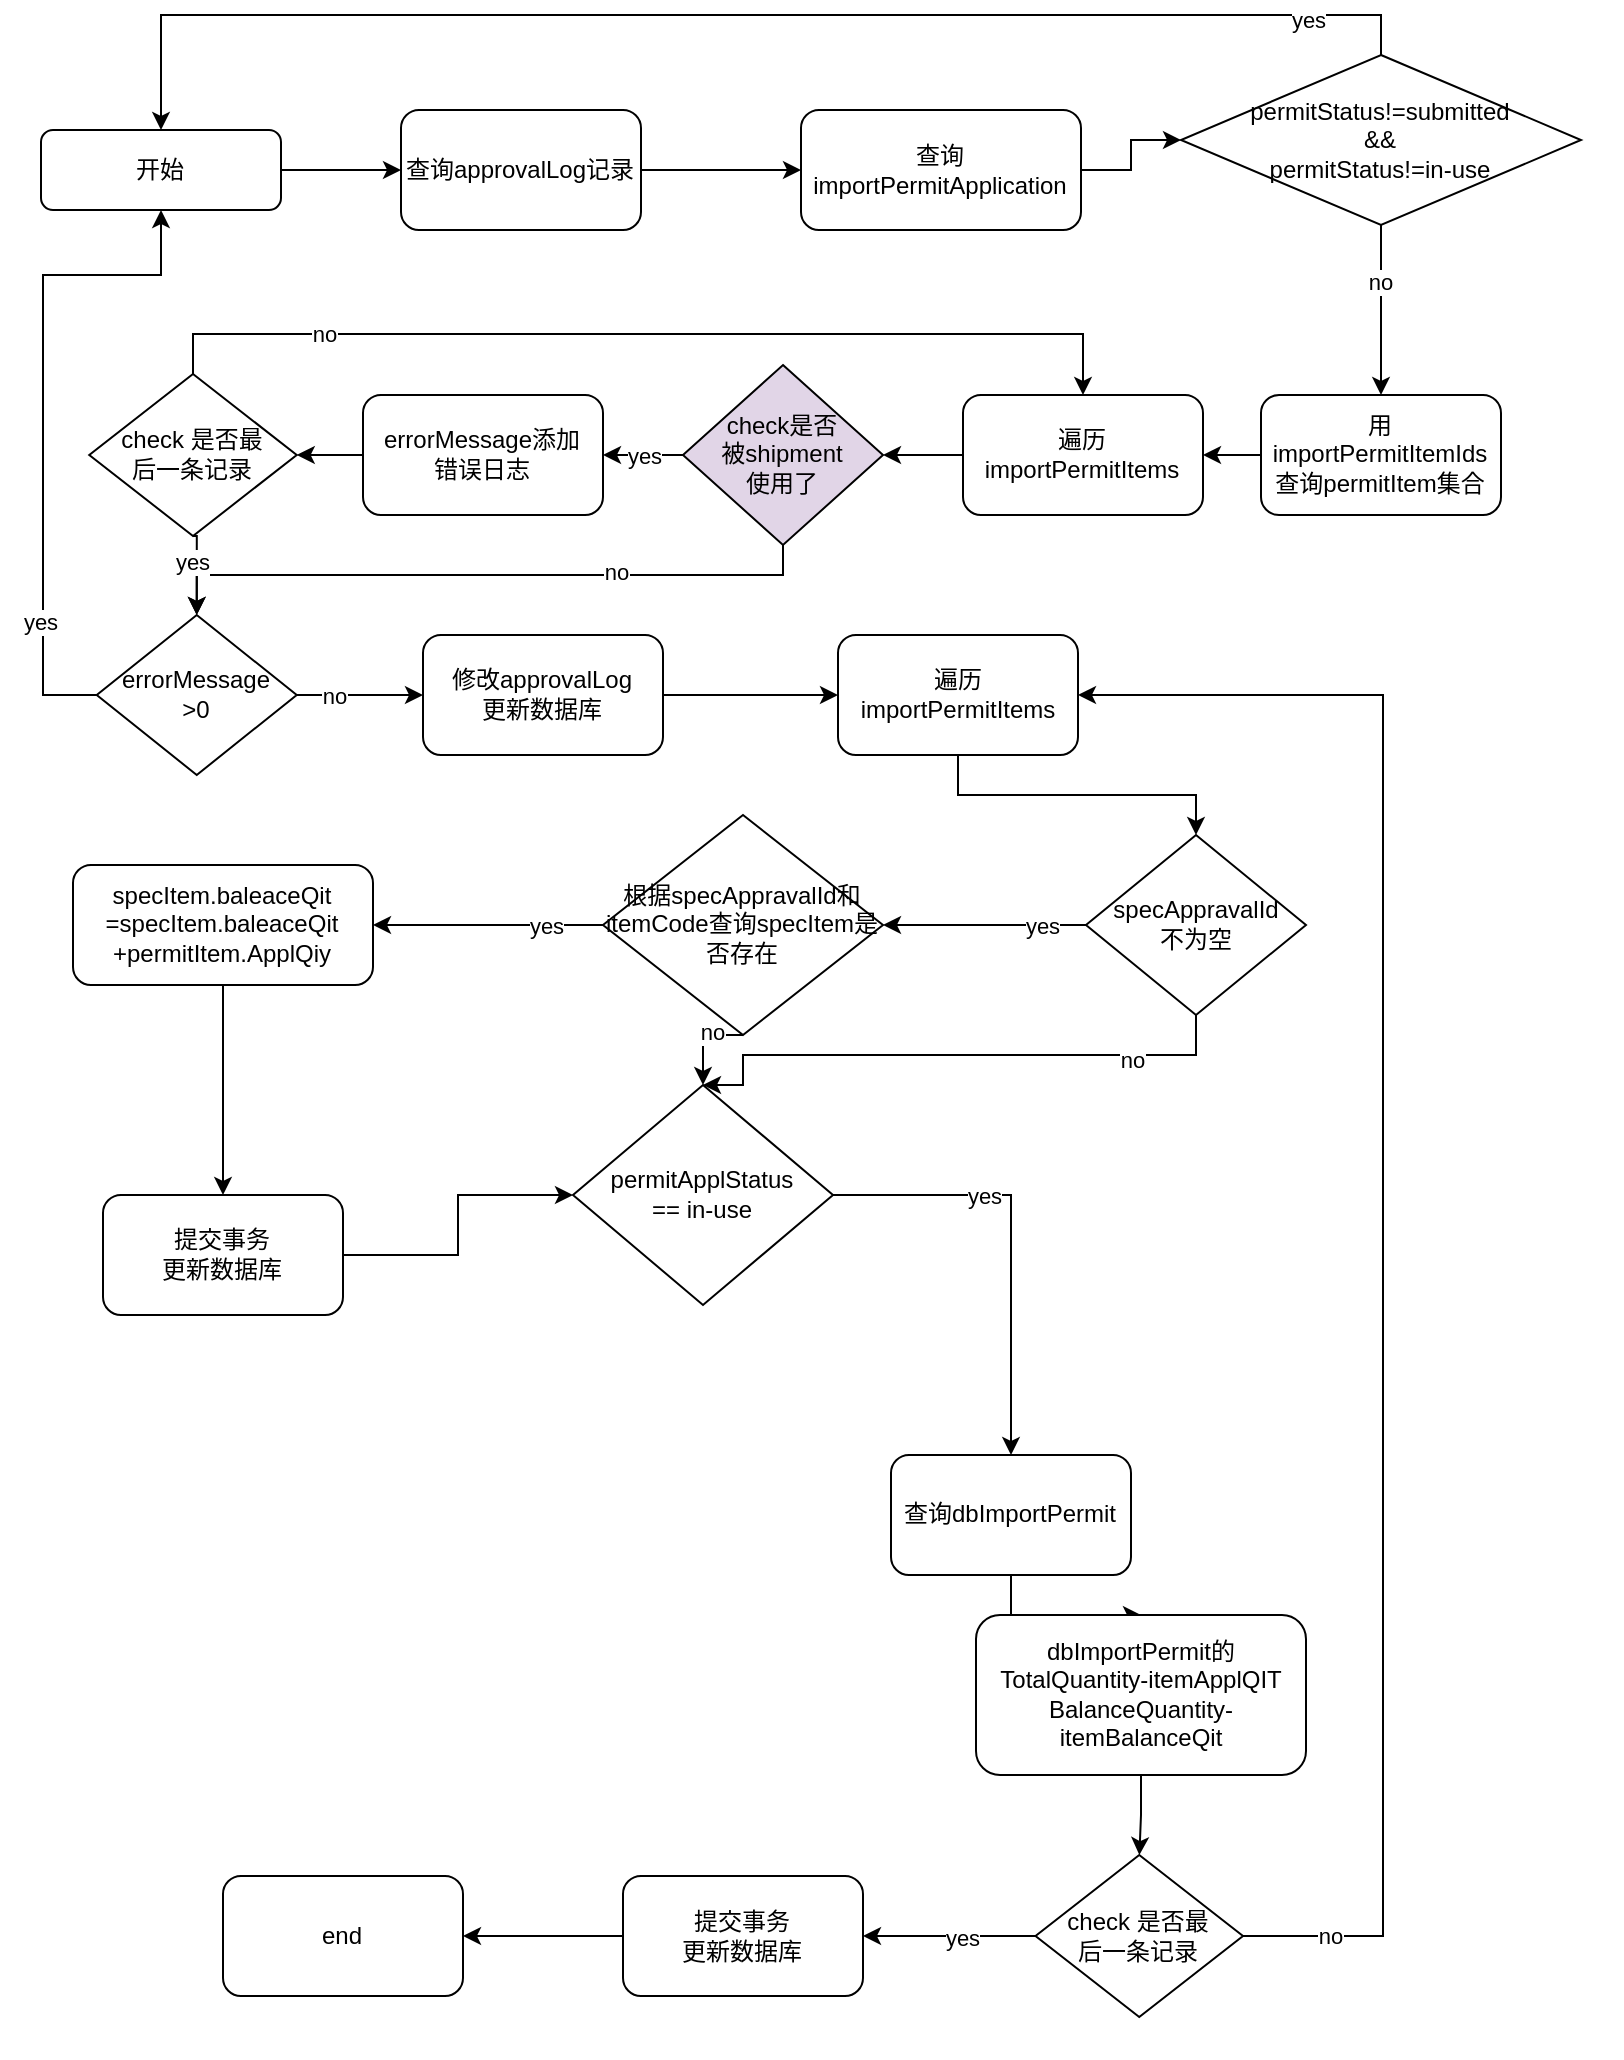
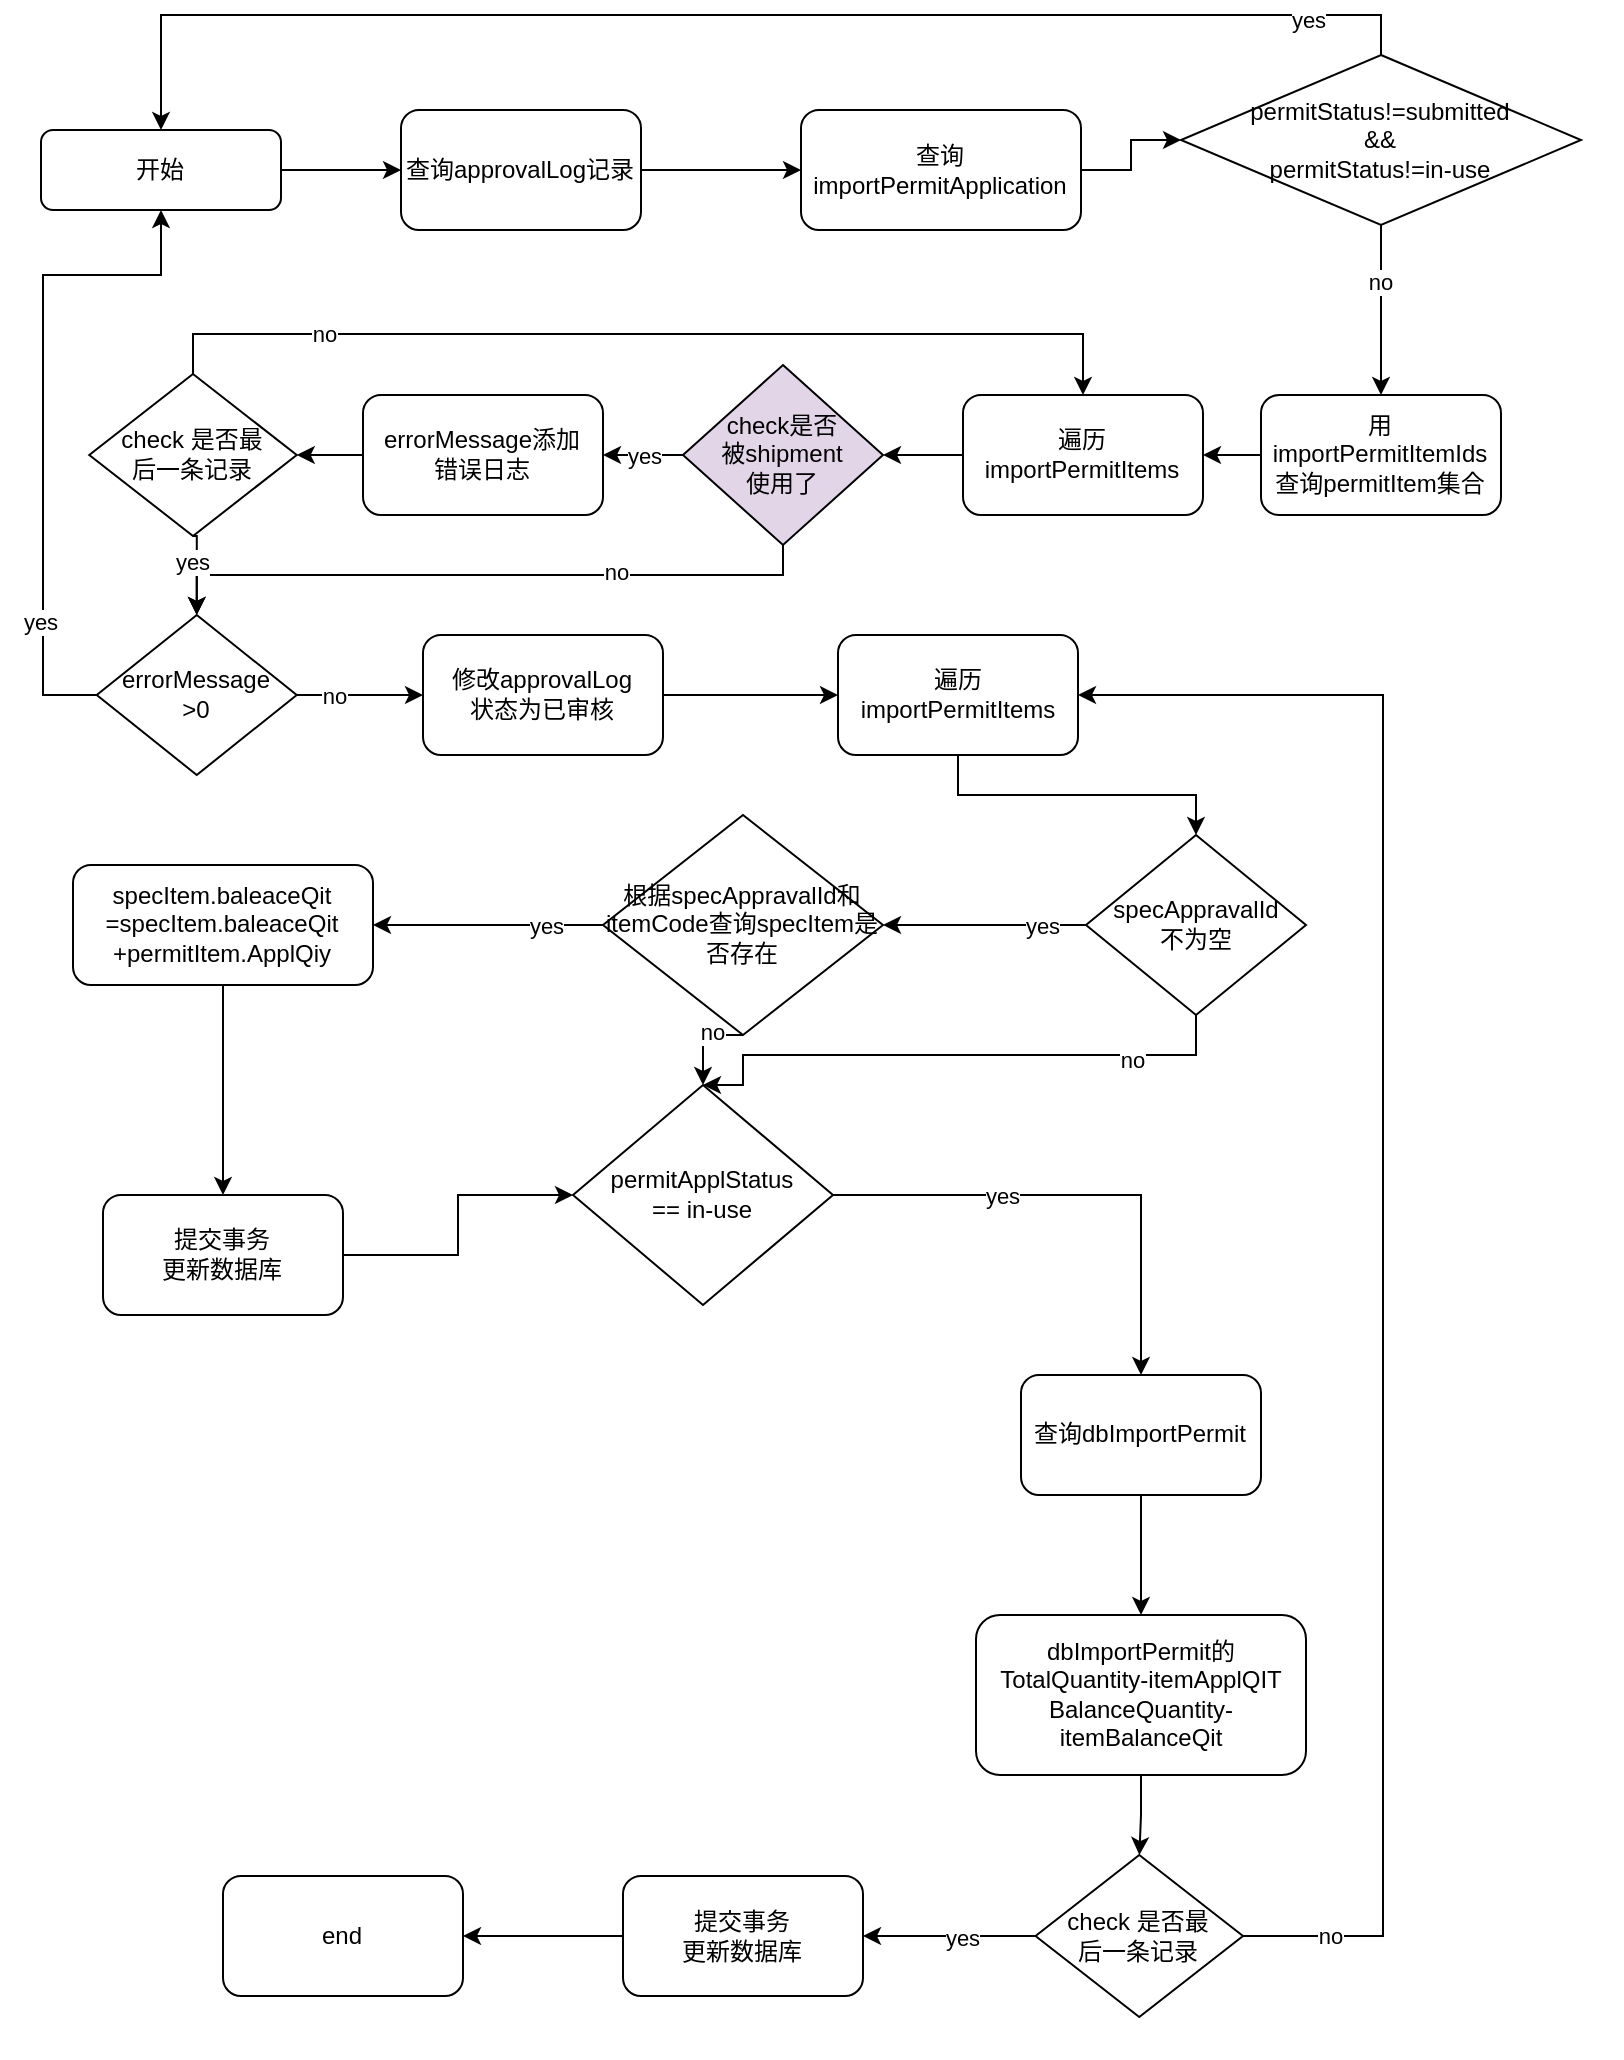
(543, 695) -> (543, 695)
(1011, 1515) -> (1141, 1435)
